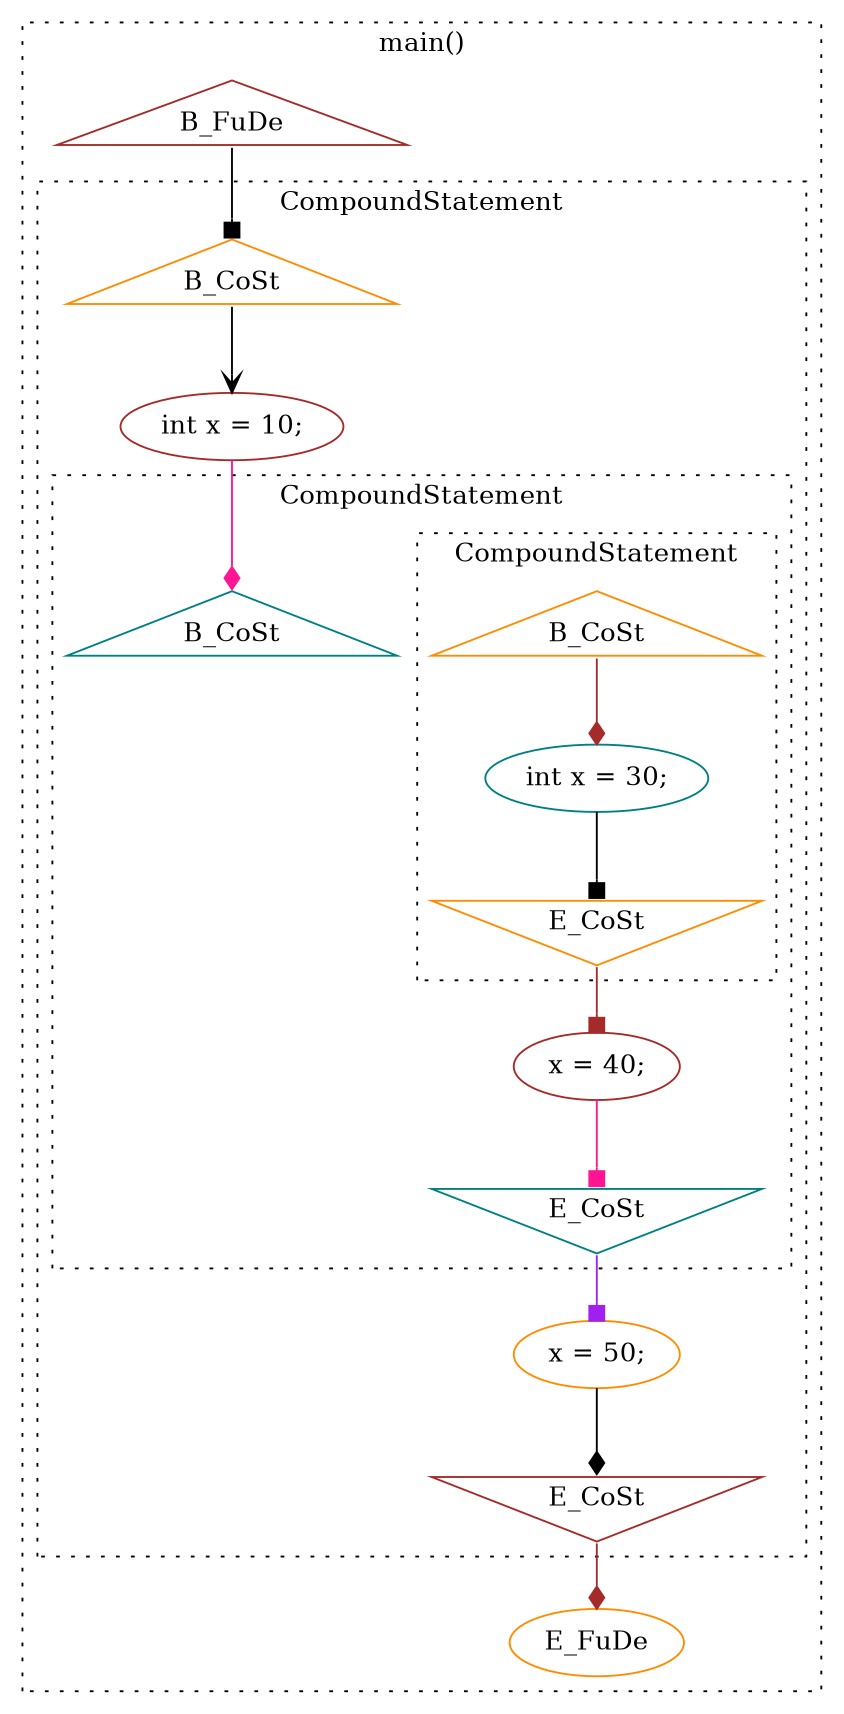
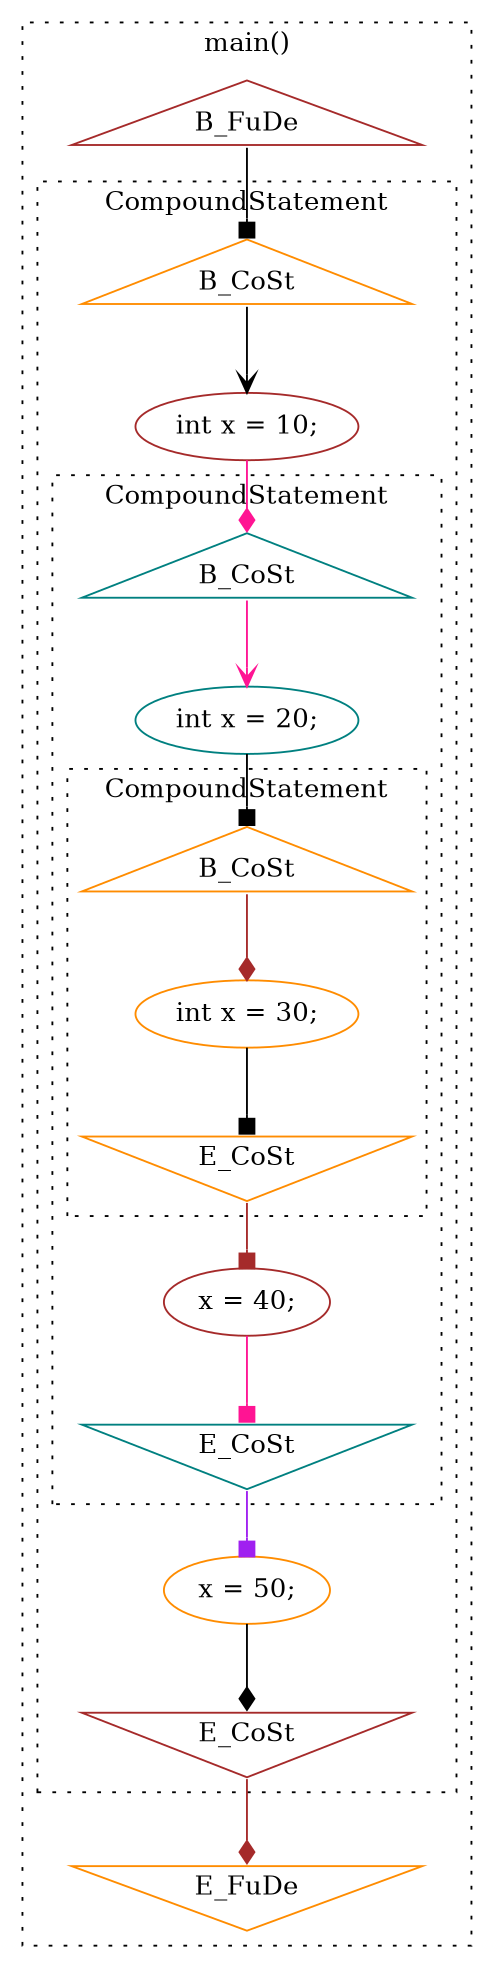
none -> (247, 720)
(597, 778) -> (247, 1014)
(597, 1643) -> (247, 1888)
